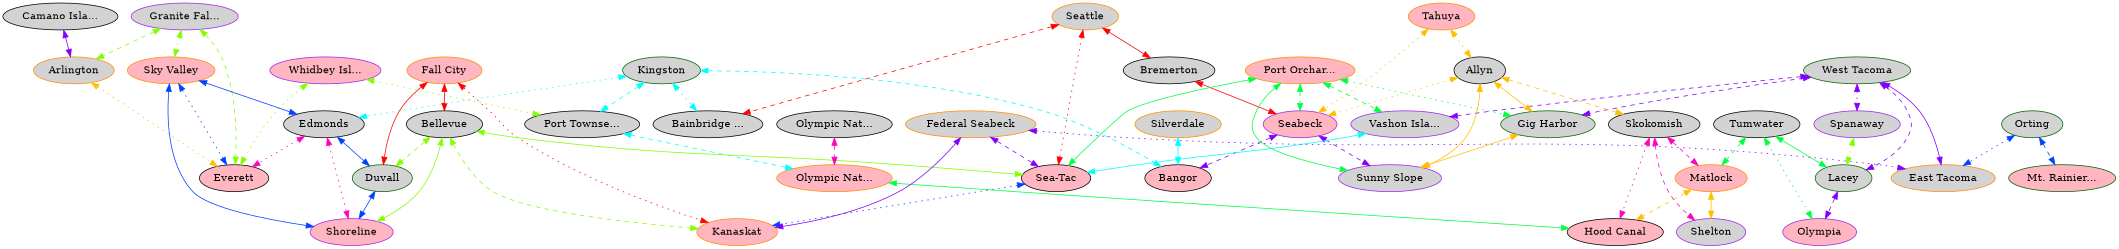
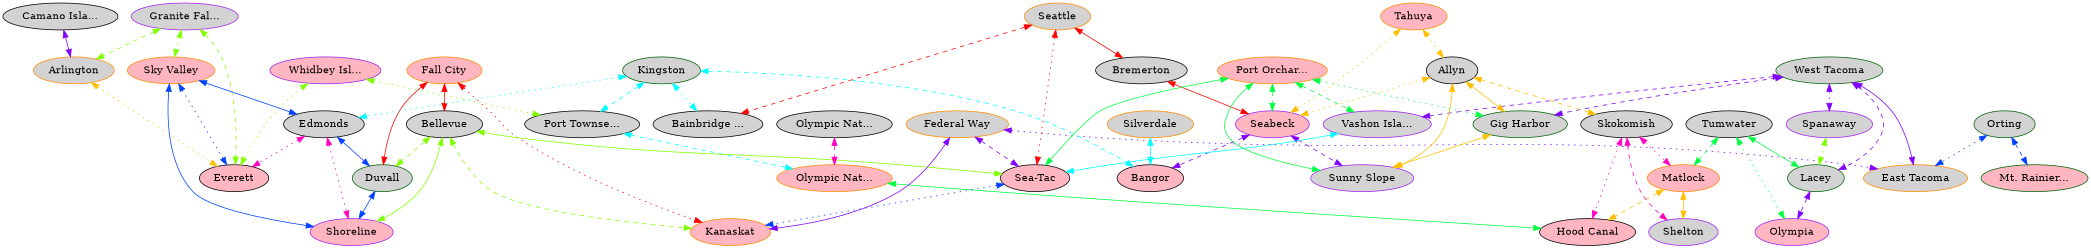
(971, 124) -> (957, 124)
(1684, 153) -> (1657, 153)
